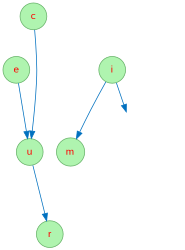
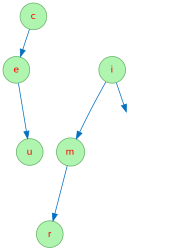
(37, 80) -> (26, 39)
(39, 189) -> (61, 190)
